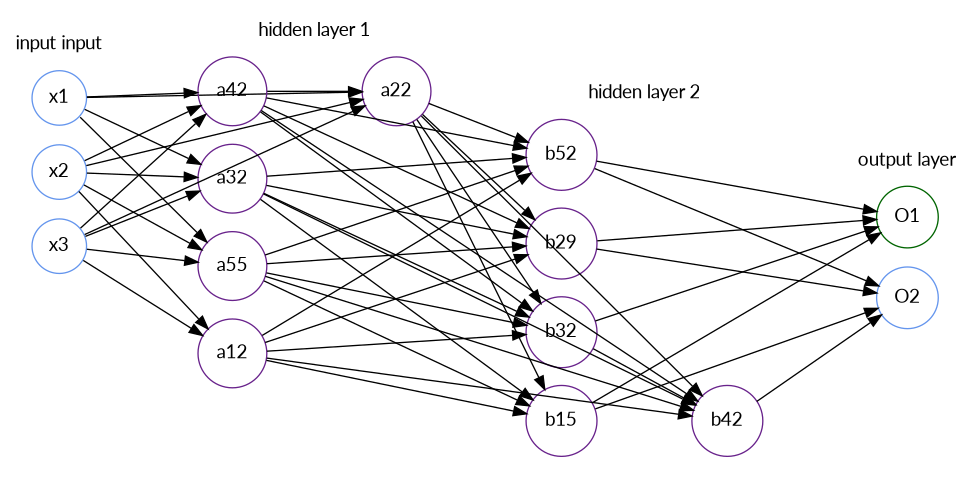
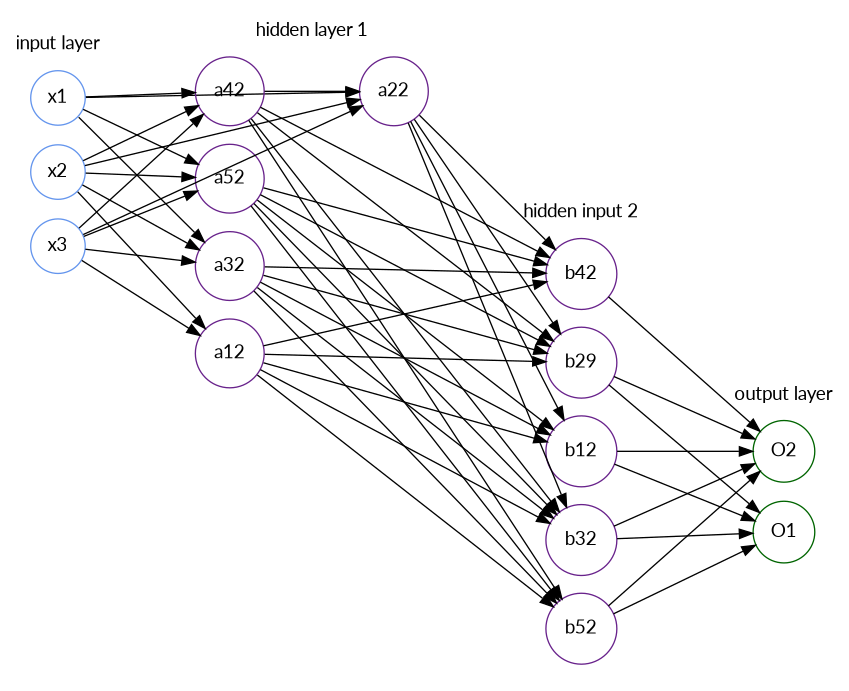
(59, 44) -> (58, 44)
(644, 93) -> (581, 212)
(472, 120) -> none
(232, 266) -> (230, 179)
(907, 298) -> (784, 451)
(639, 373) -> (675, 499)
(562, 421) -> (581, 451)
